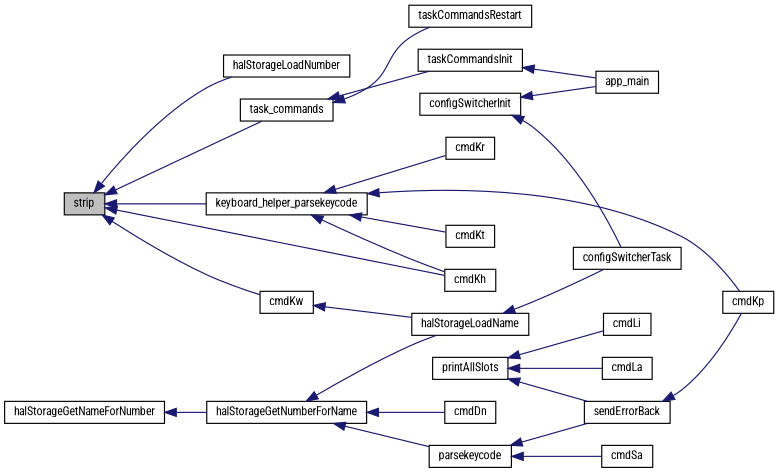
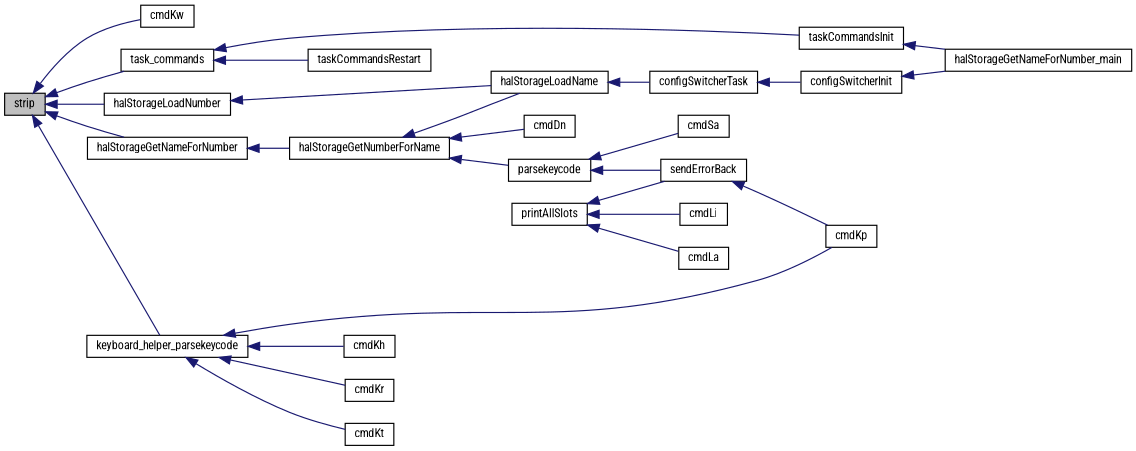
(627, 82) -> (1038, 60)
(580, 177) -> (785, 82)
(281, 243) -> (90, 127)
(368, 312) -> (367, 93)
